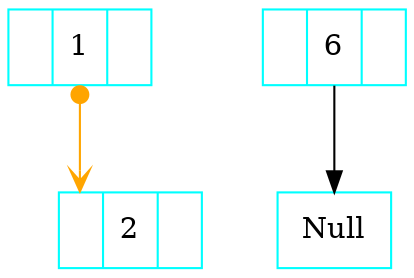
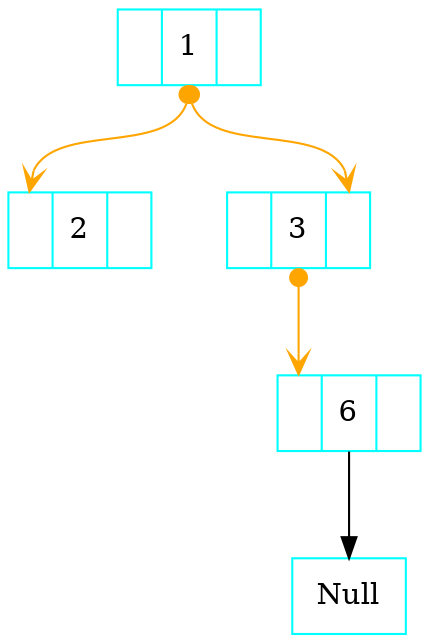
none -> (299, 230)
